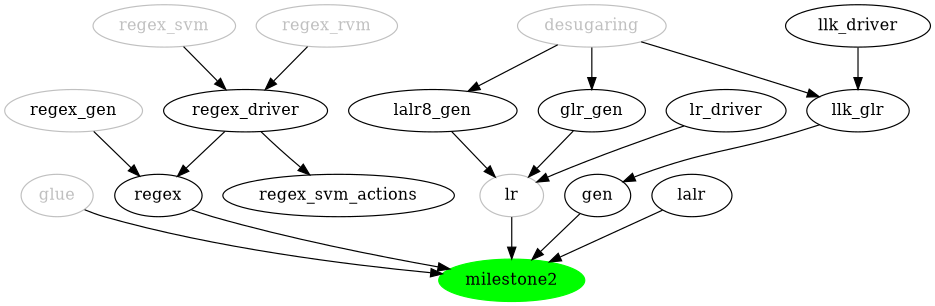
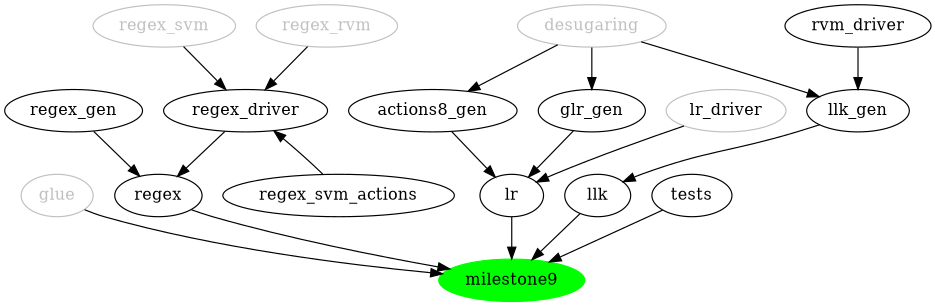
(858, 26) -> (858, 26)
(74, 111) -> (74, 111)
(433, 111) -> (433, 111)
(726, 111) -> (726, 111)
(858, 111) -> (858, 111)
(280, 150) -> (303, 156)
(512, 196) -> (512, 196)
(598, 196) -> (598, 196)
(692, 196) -> (692, 196)
(512, 280) -> (512, 280)
